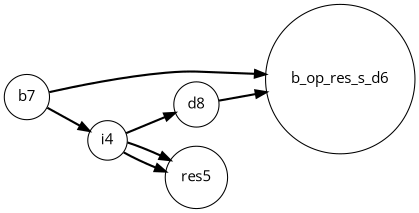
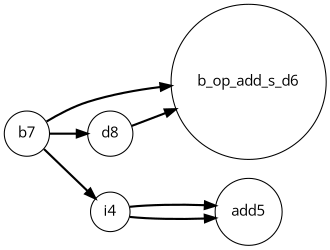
(340, 79) -> (249, 82)
(146, 125) -> (63, 134)
(196, 177) -> (249, 212)
